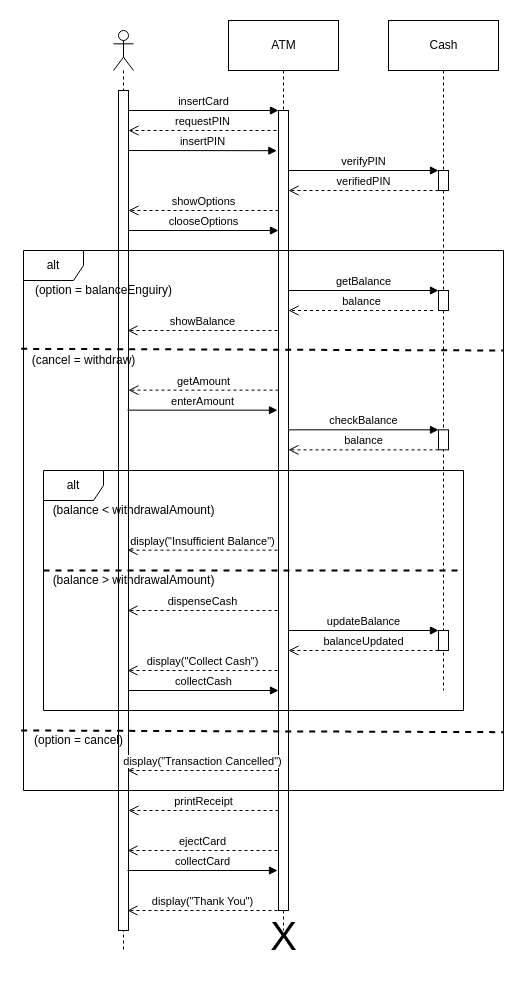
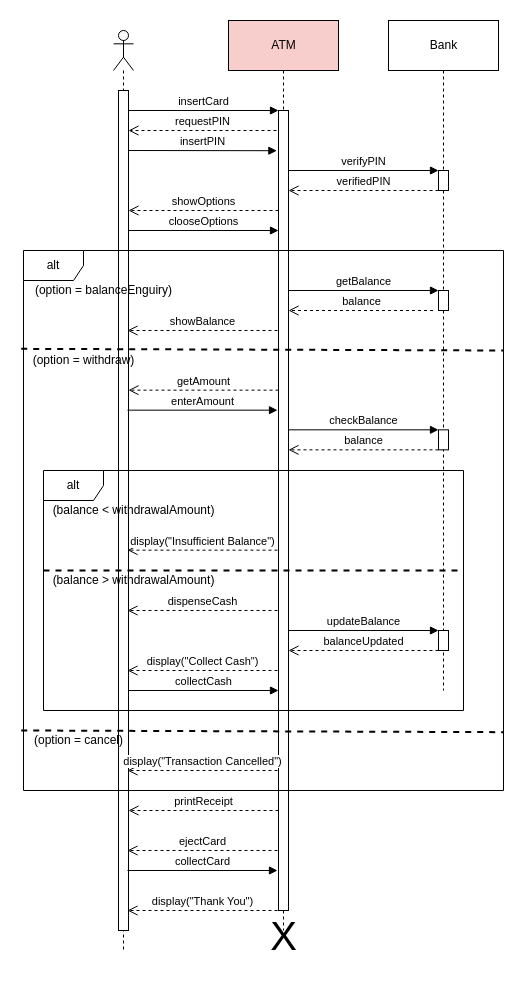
(284, 46) -> (284, 46)
(444, 46) -> (444, 46)
(84, 361) -> (84, 361)
